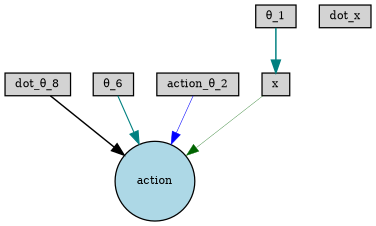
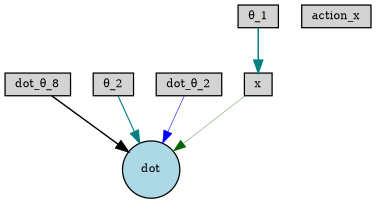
(345, 16) -> (336, 16)
(113, 84) -> (113, 84)
(198, 84) -> (189, 84)
(155, 181) -> (151, 170)
